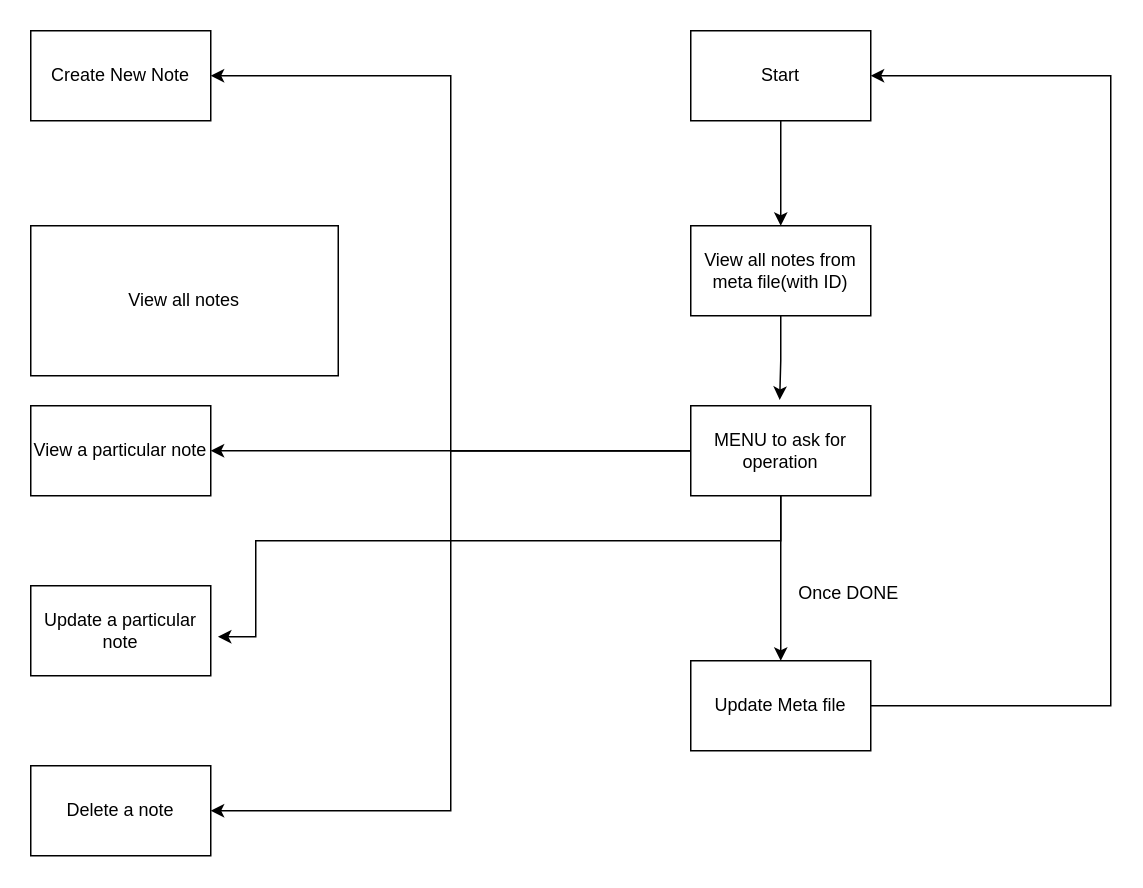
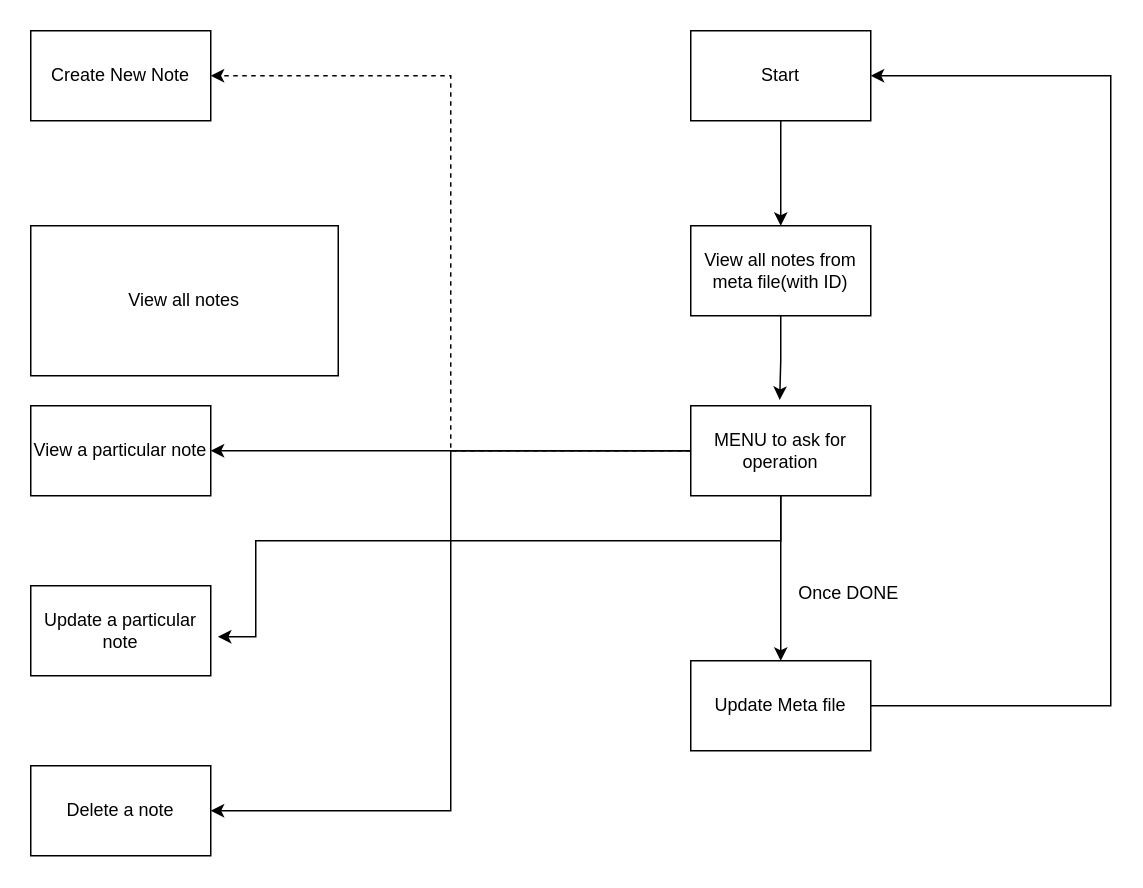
(451, 147) -> (451, 147)
